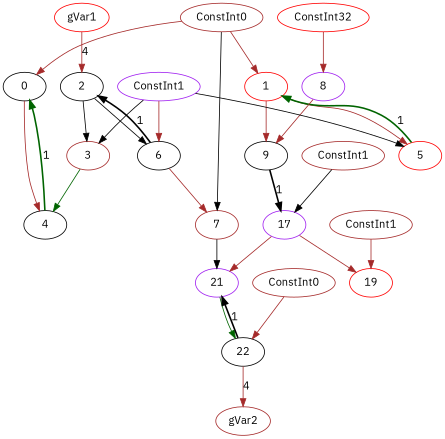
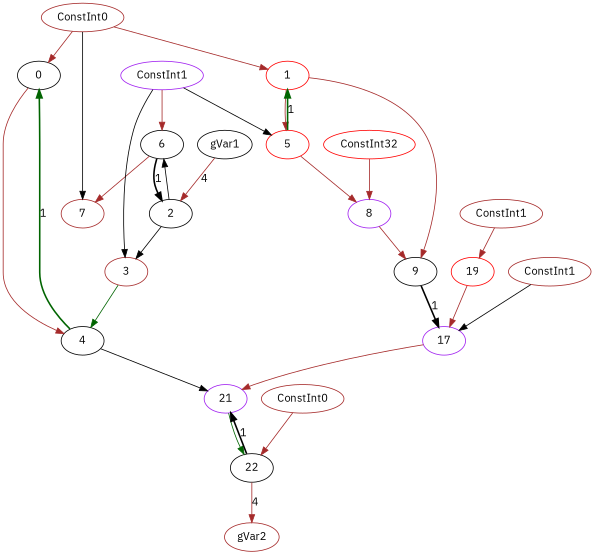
(82, 17) -> (225, 145)
none -> (325, 177)
(217, 250) -> (150, 368)
(324, 252) -> (460, 303)
